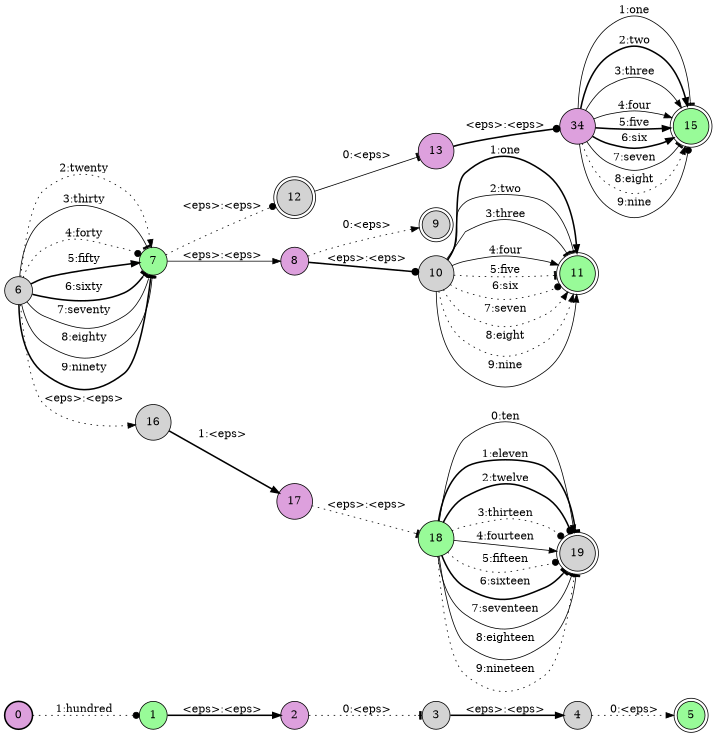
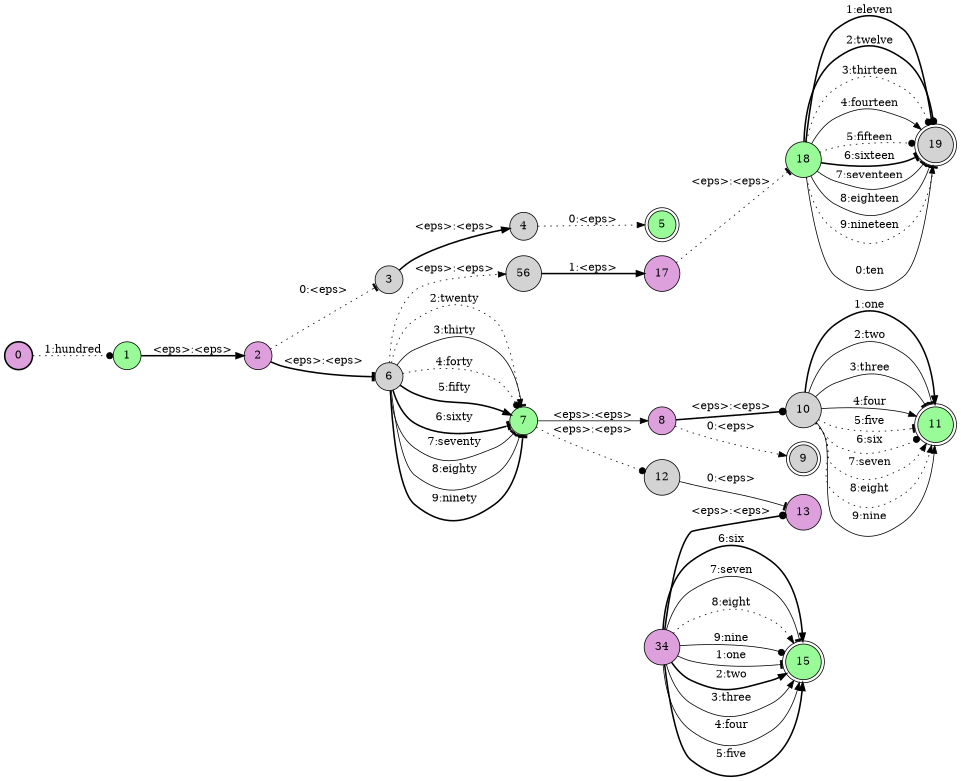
(503, 136) -> (687, 537)
(295, 198) -> (662, 477)
none -> (320, 373)
(153, 422) -> (524, 274)
